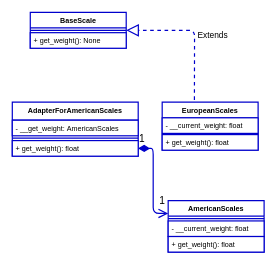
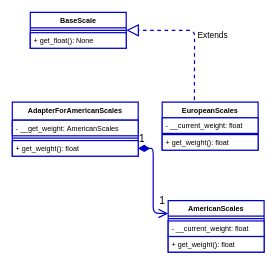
(71, 41) -> (69, 41)
